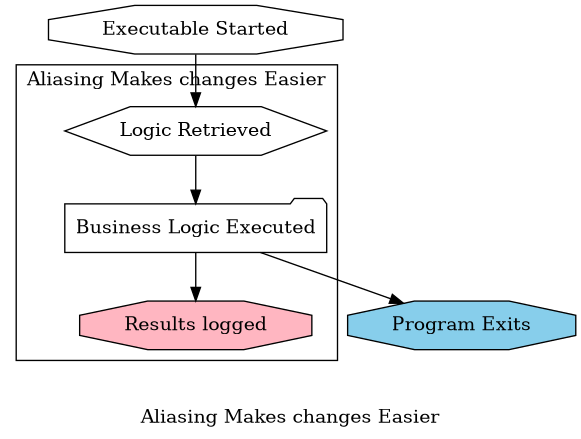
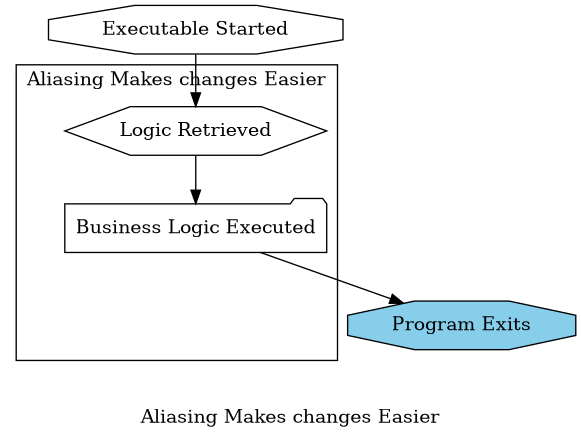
(196, 325) -> none
